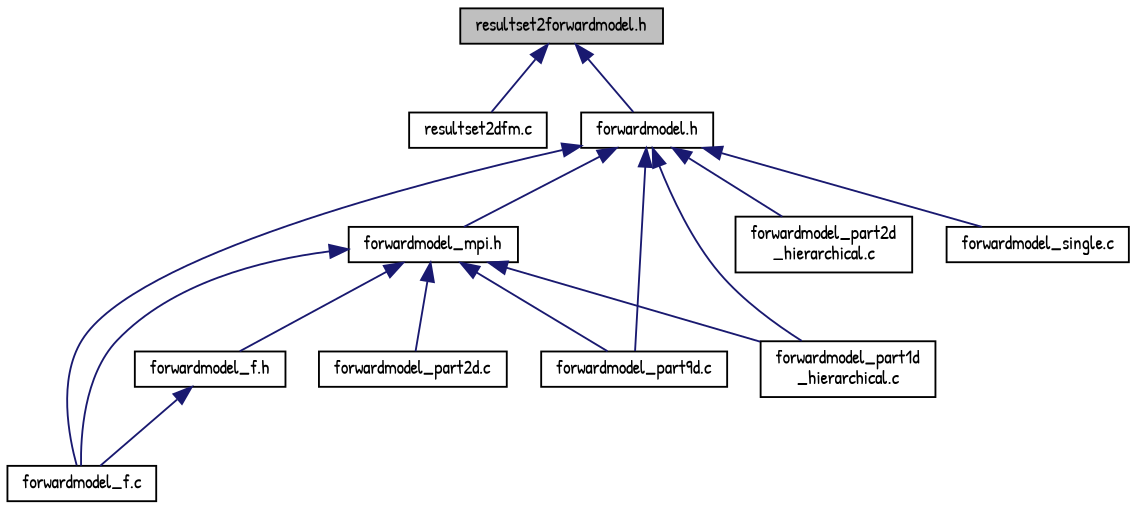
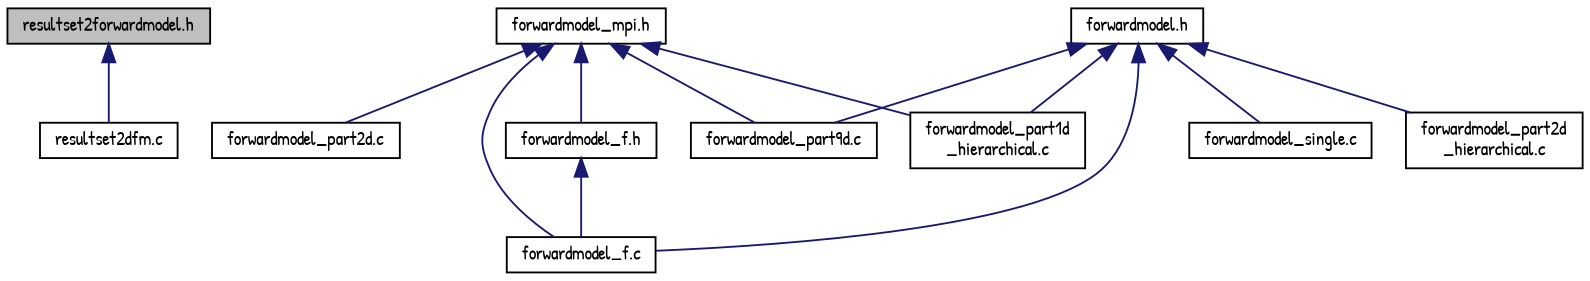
(611, 85) -> none
(532, 192) -> none
